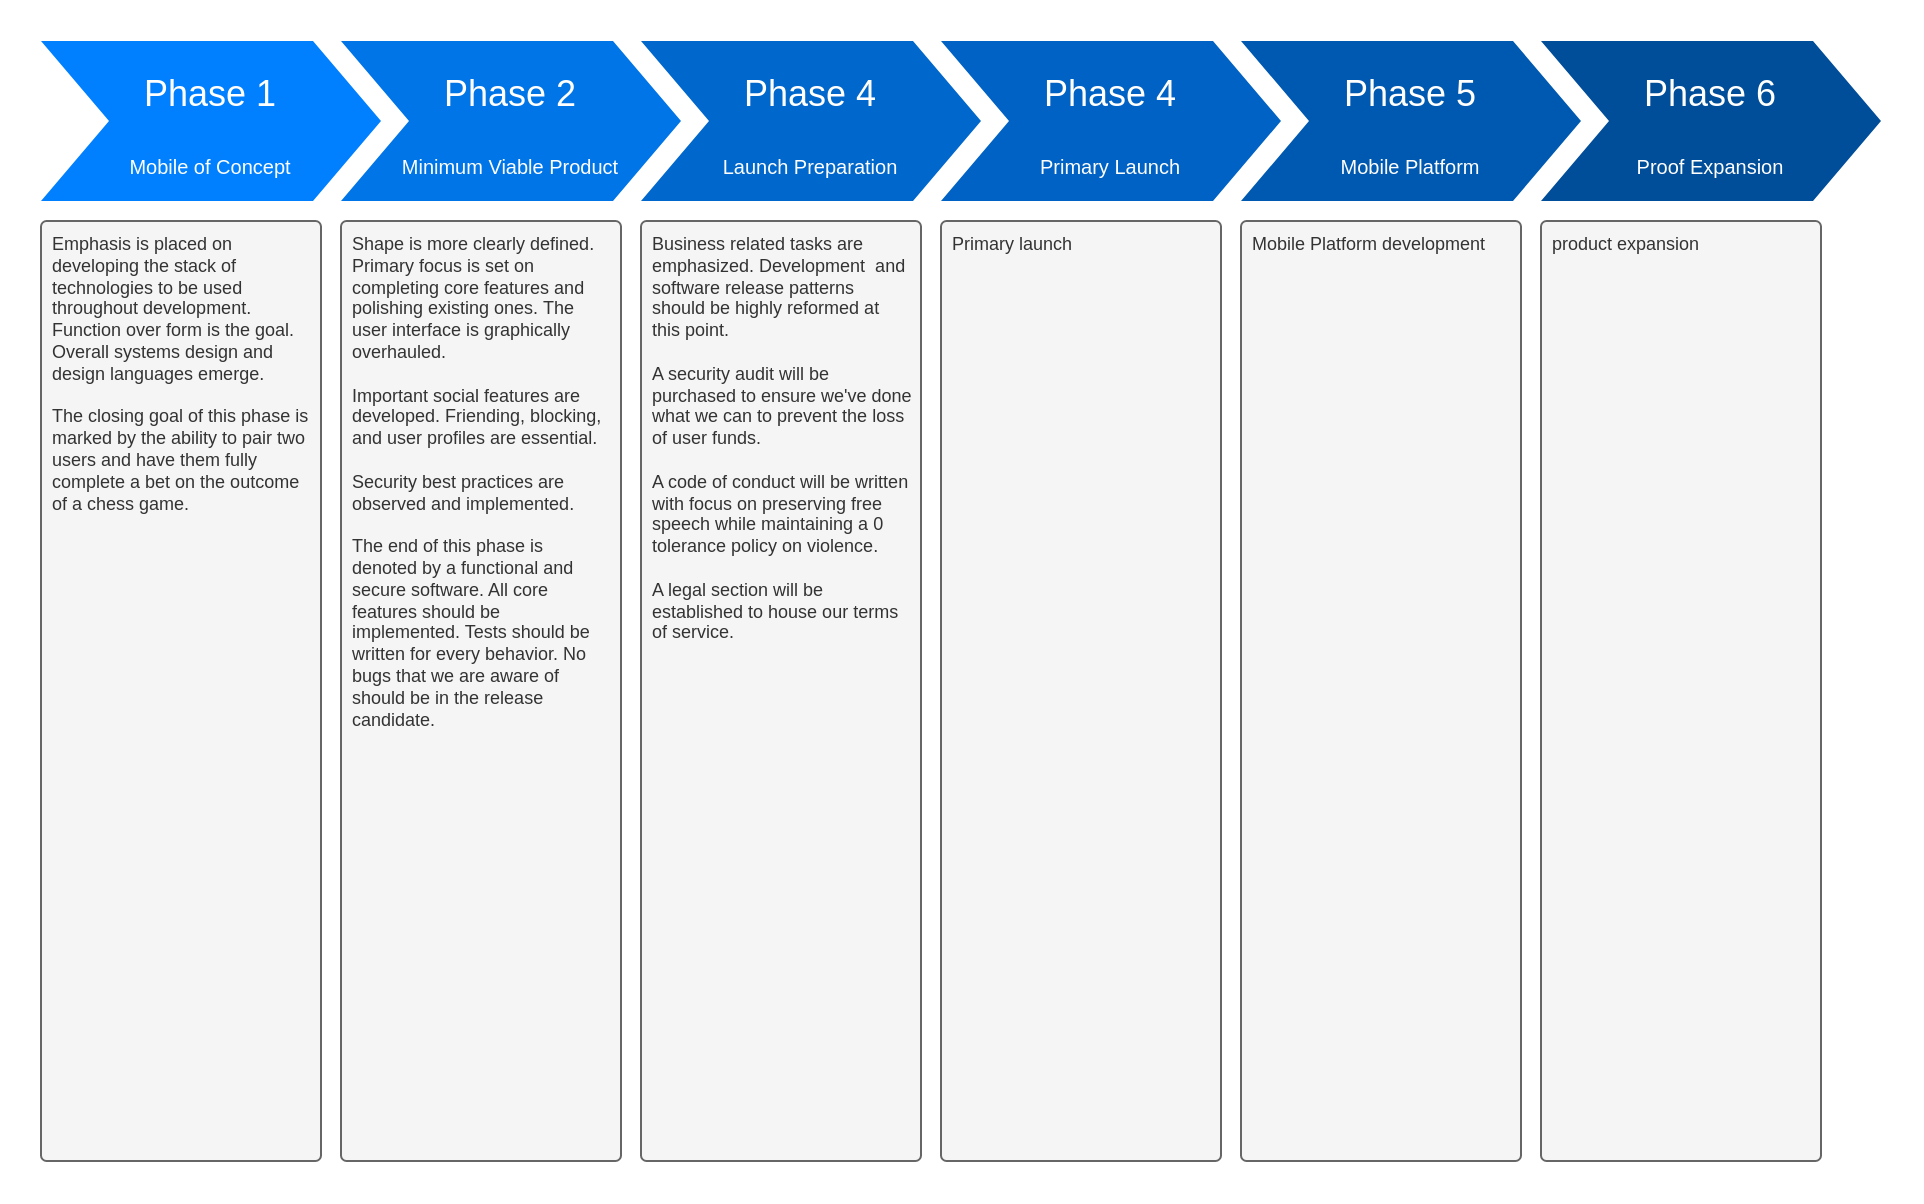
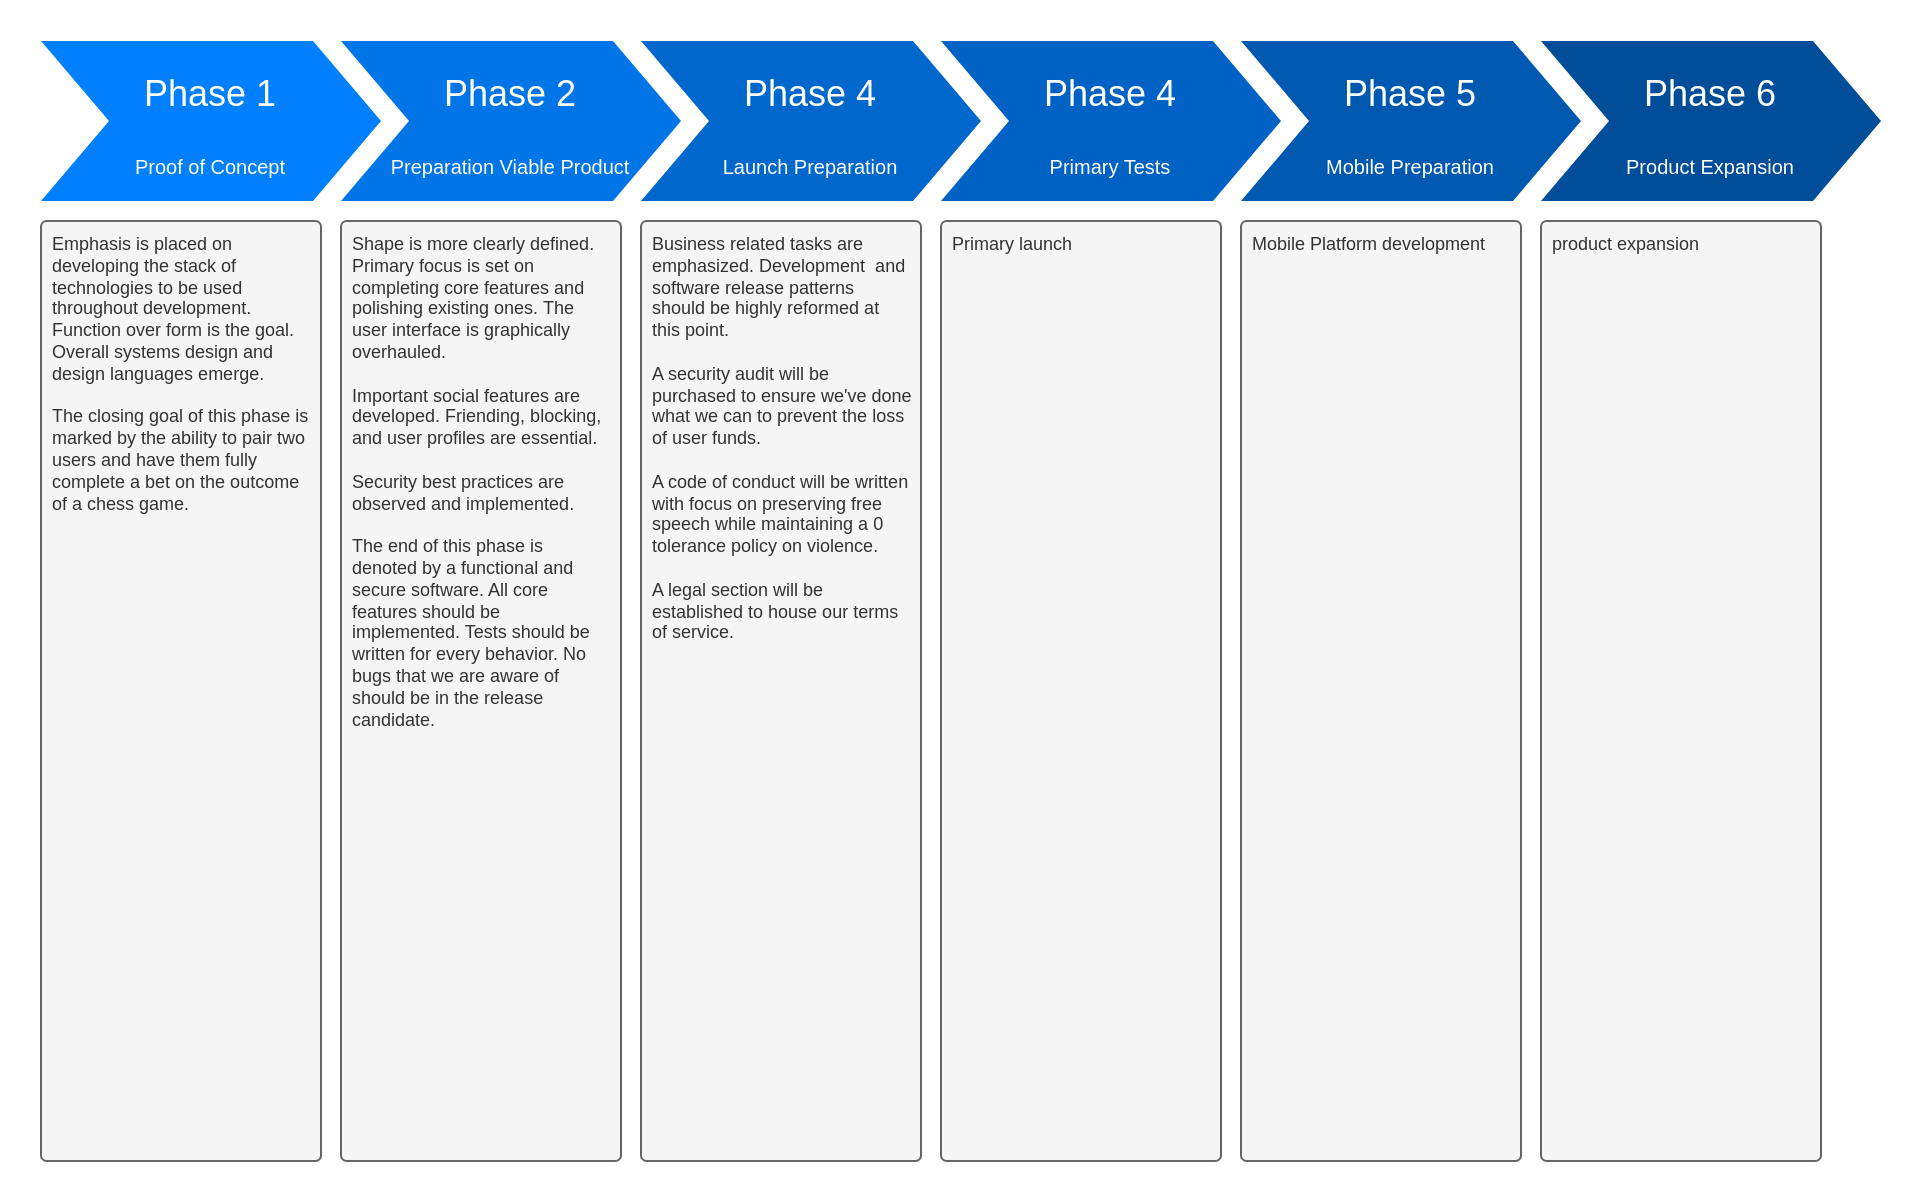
(211, 121) -> (211, 121)
(511, 121) -> (511, 121)
(1111, 121) -> (1111, 121)
(1411, 121) -> (1411, 121)
(1711, 121) -> (1711, 121)
